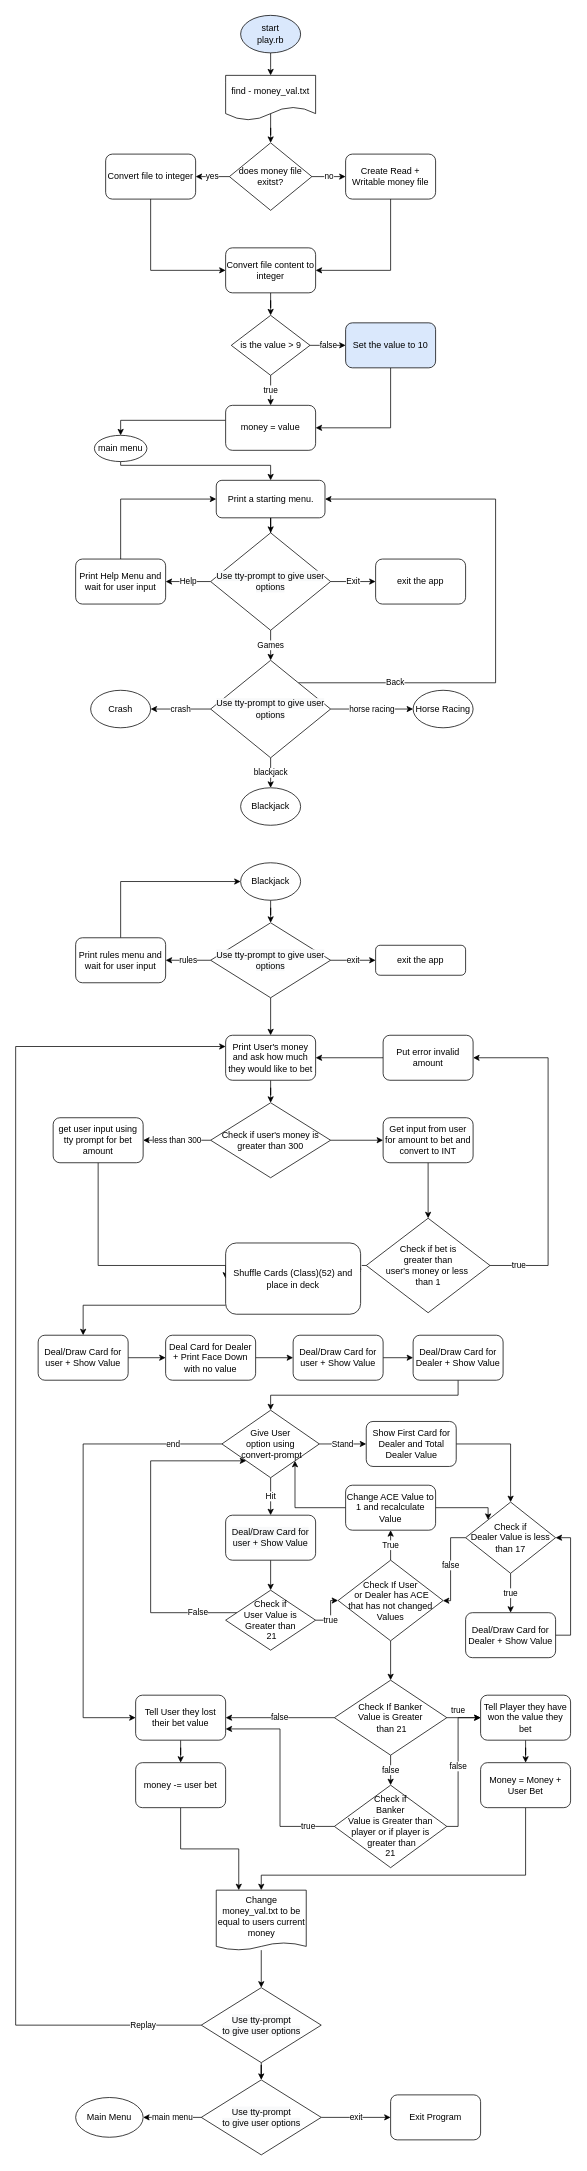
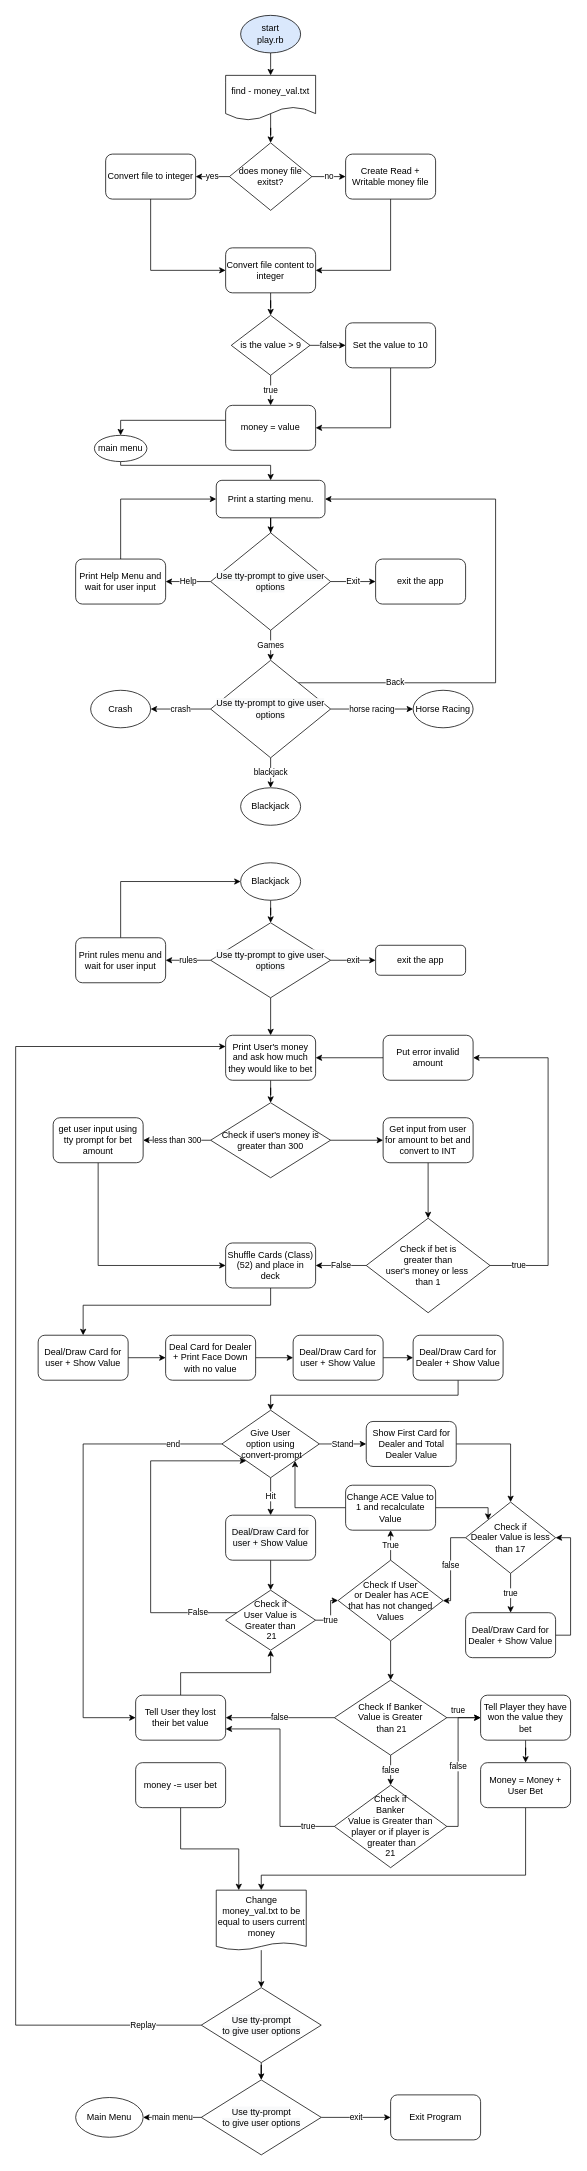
(390, 345) -> (390, 345)
(293, 1279) -> (270, 1266)
(180, 1754) -> (222, 1673)
